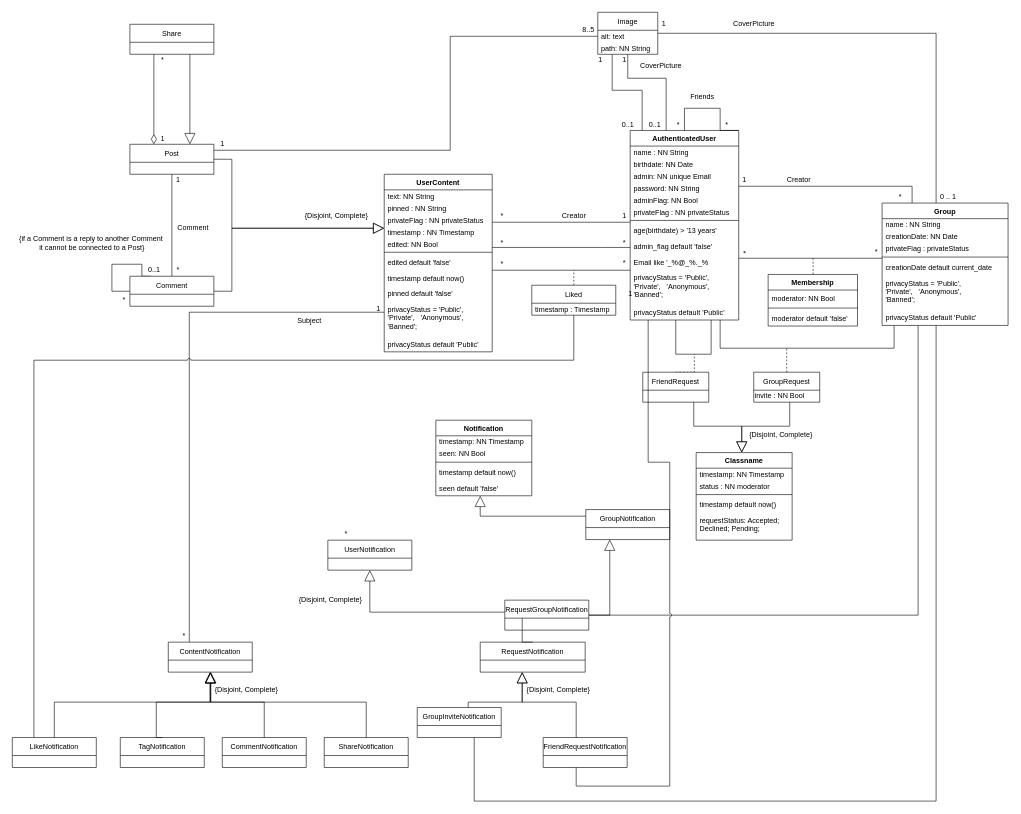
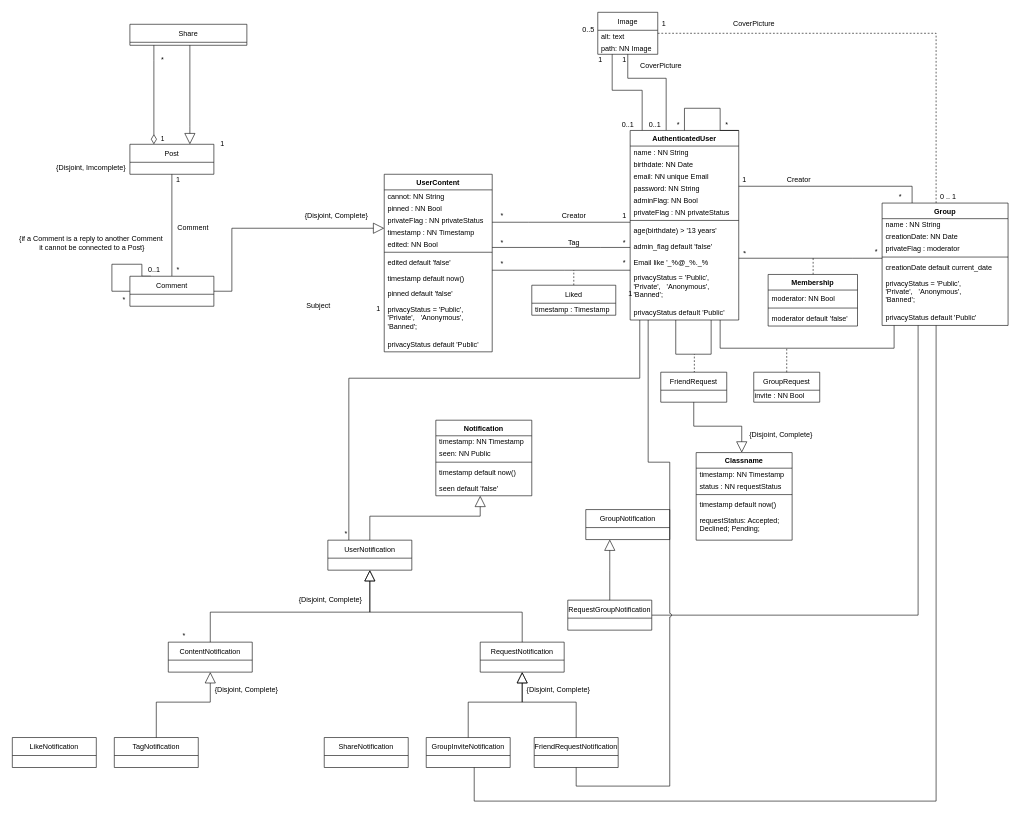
(589, 30) -> (589, 30)
(882, 33) -> (882, 33)
(172, 39) -> (188, 35)
(628, 49) -> (627, 49)
(702, 97) -> none
(450, 139) -> none
none -> (91, 168)
(670, 176) -> (670, 176)
(232, 183) -> none
(414, 196) -> (418, 196)
(418, 208) -> (414, 208)
none -> (574, 243)
(934, 249) -> (927, 249)
(309, 321) -> (318, 306)
(403, 360) -> none
none -> (441, 378)
(189, 381) -> none
(676, 387) -> (694, 387)
(778, 426) -> none
(462, 454) -> (465, 454)
(738, 487) -> (746, 487)
none -> (412, 516)
(535, 516) -> none
none -> (274, 612)
(547, 615) -> (610, 615)
(533, 657) -> (522, 657)
(86, 702) -> none
(334, 702) -> none
(264, 722) -> none
(459, 723) -> (468, 753)
(162, 753) -> (156, 753)
(264, 753) -> none
(585, 753) -> (576, 753)
